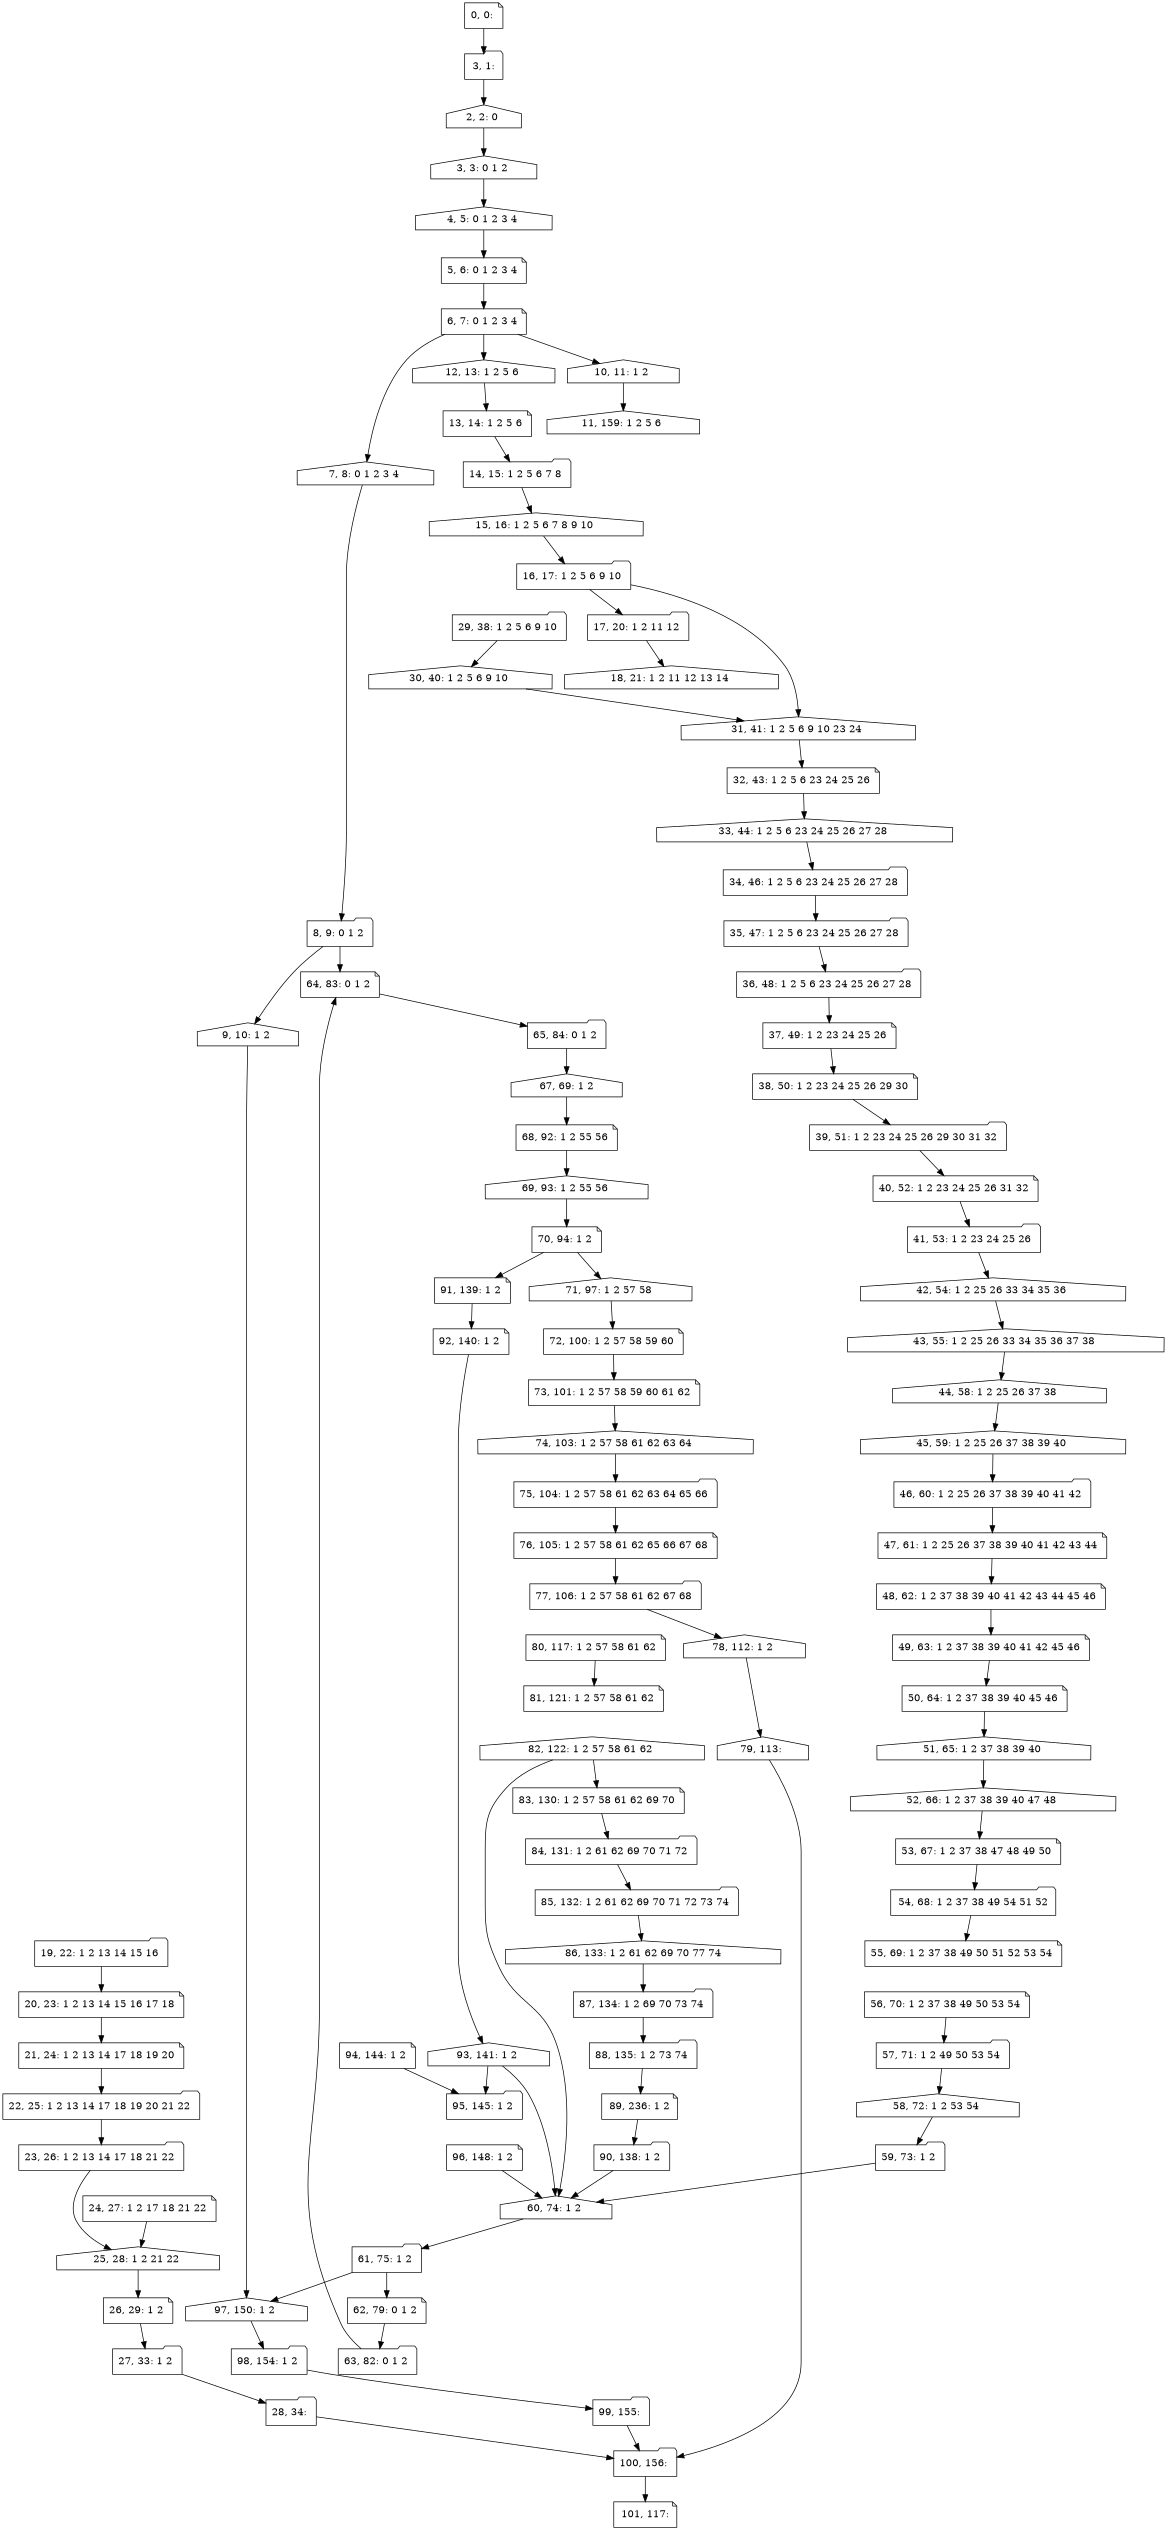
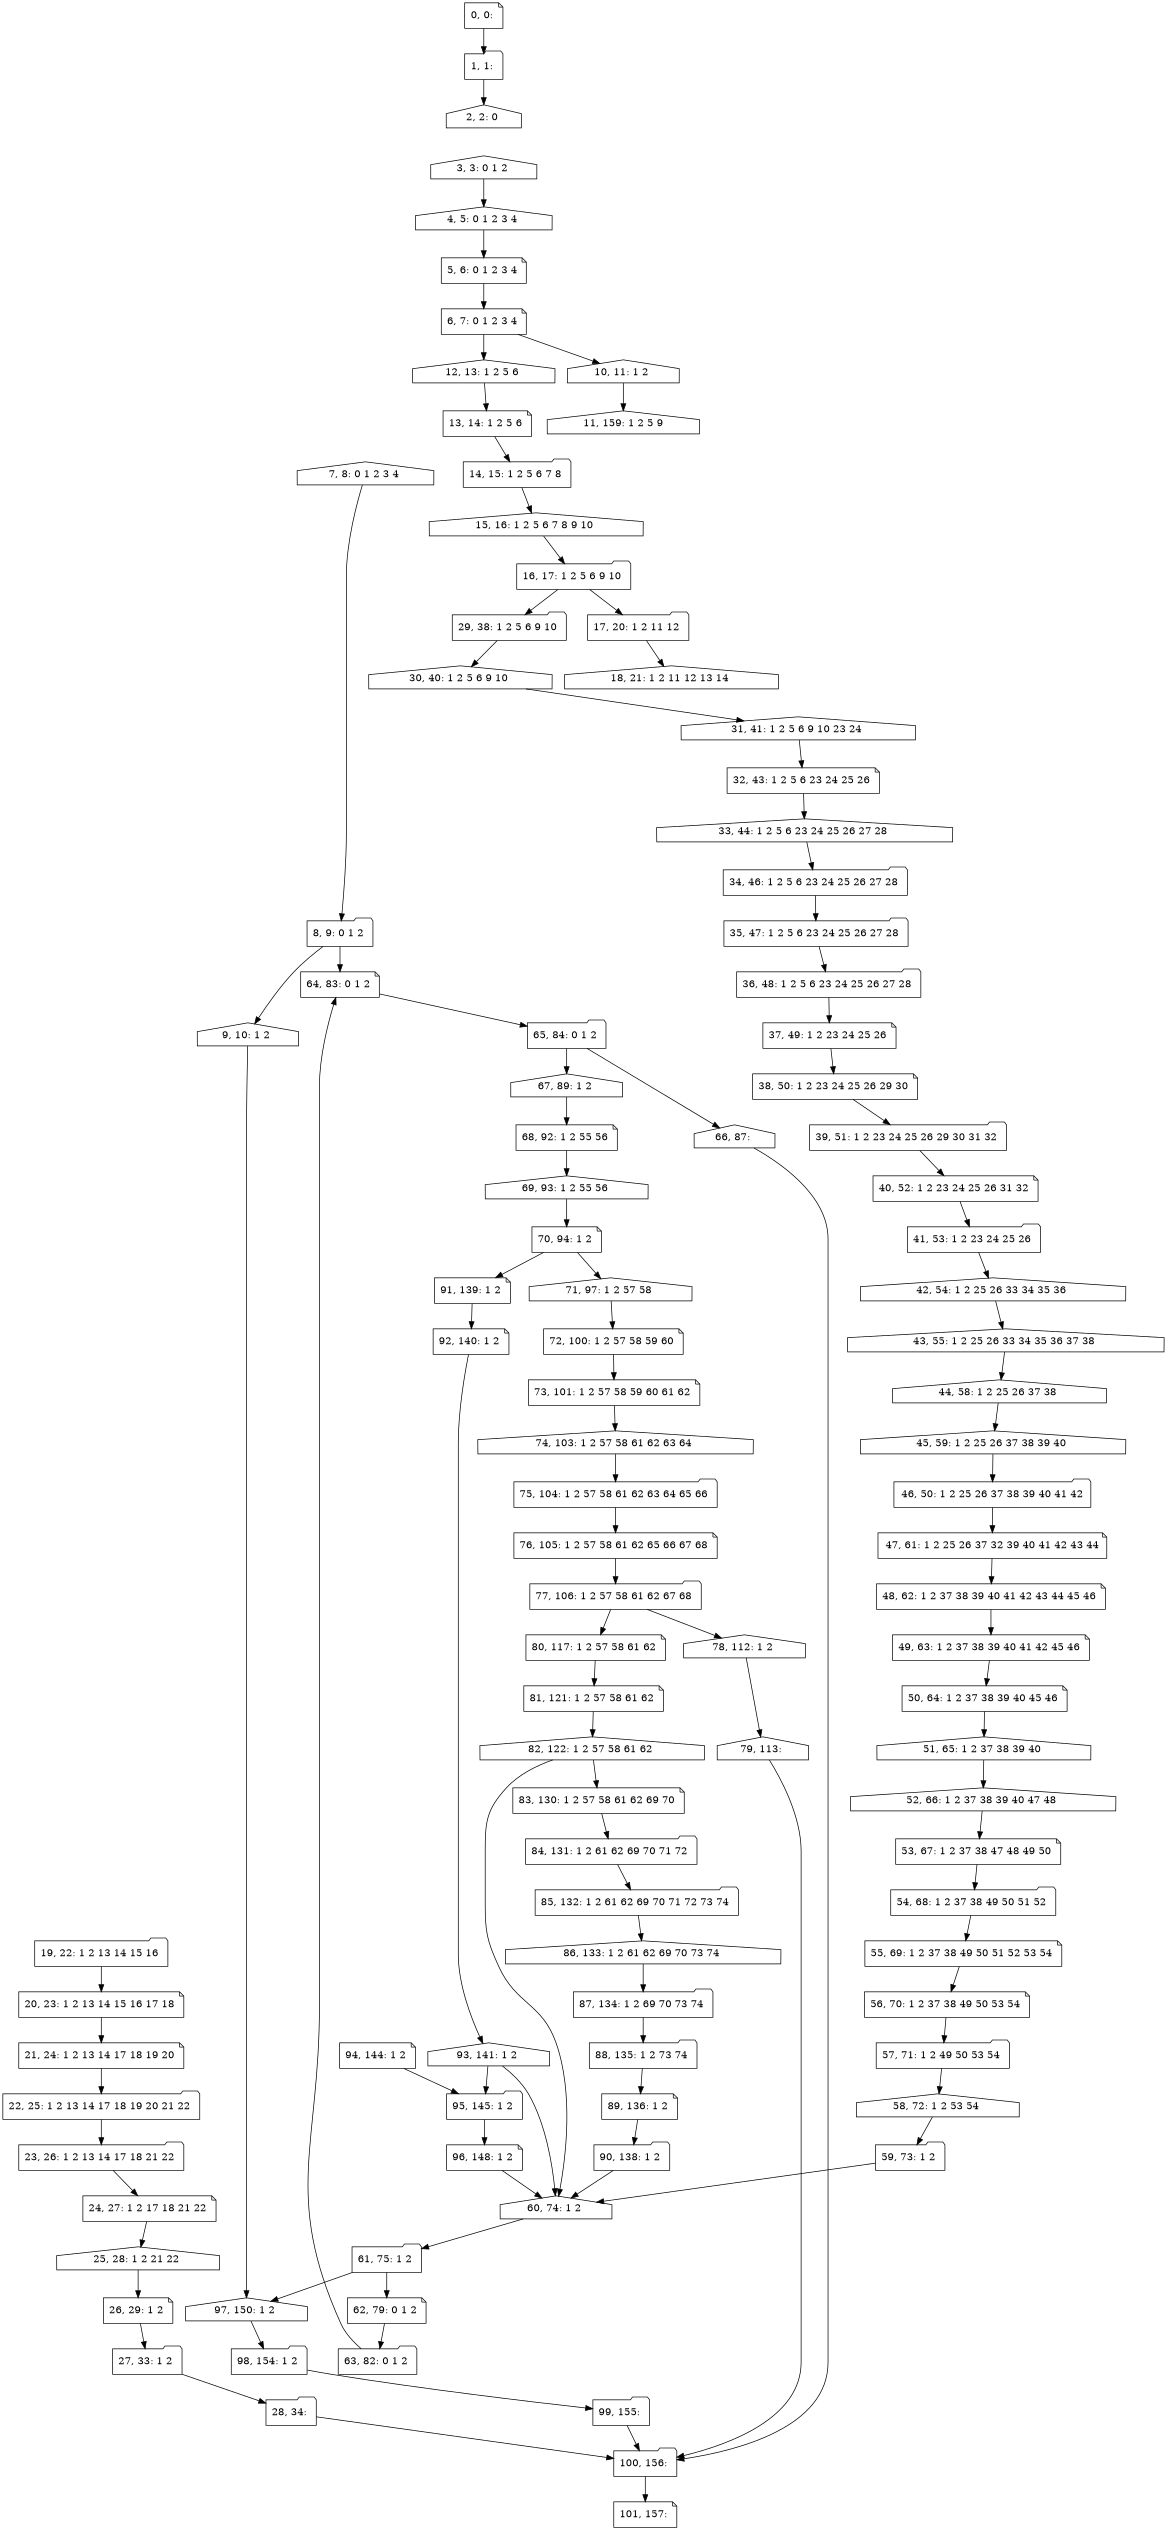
(484, 67) -> (484, 67)
(484, 138) -> none
(390, 383) -> none
(623, 424) -> (623, 424)
(736, 623) -> (544, 600)
(567, 1087) -> (567, 1087)
none -> (735, 1138)
(992, 1495) -> (992, 1495)
(992, 1546) -> (992, 1546)
none -> (607, 1619)
none -> (593, 1721)
(973, 1903) -> (973, 1903)
(643, 1954) -> (643, 1954)
none -> (956, 1976)
(640, 2107) -> (640, 2107)
none -> (484, 2129)
(74, 2213) -> (123, 2181)
(645, 2515) -> (645, 2515)
